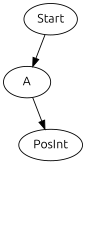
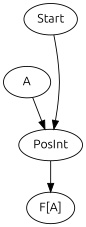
(40, 47) -> (59, 78)
none -> (51, 208)
